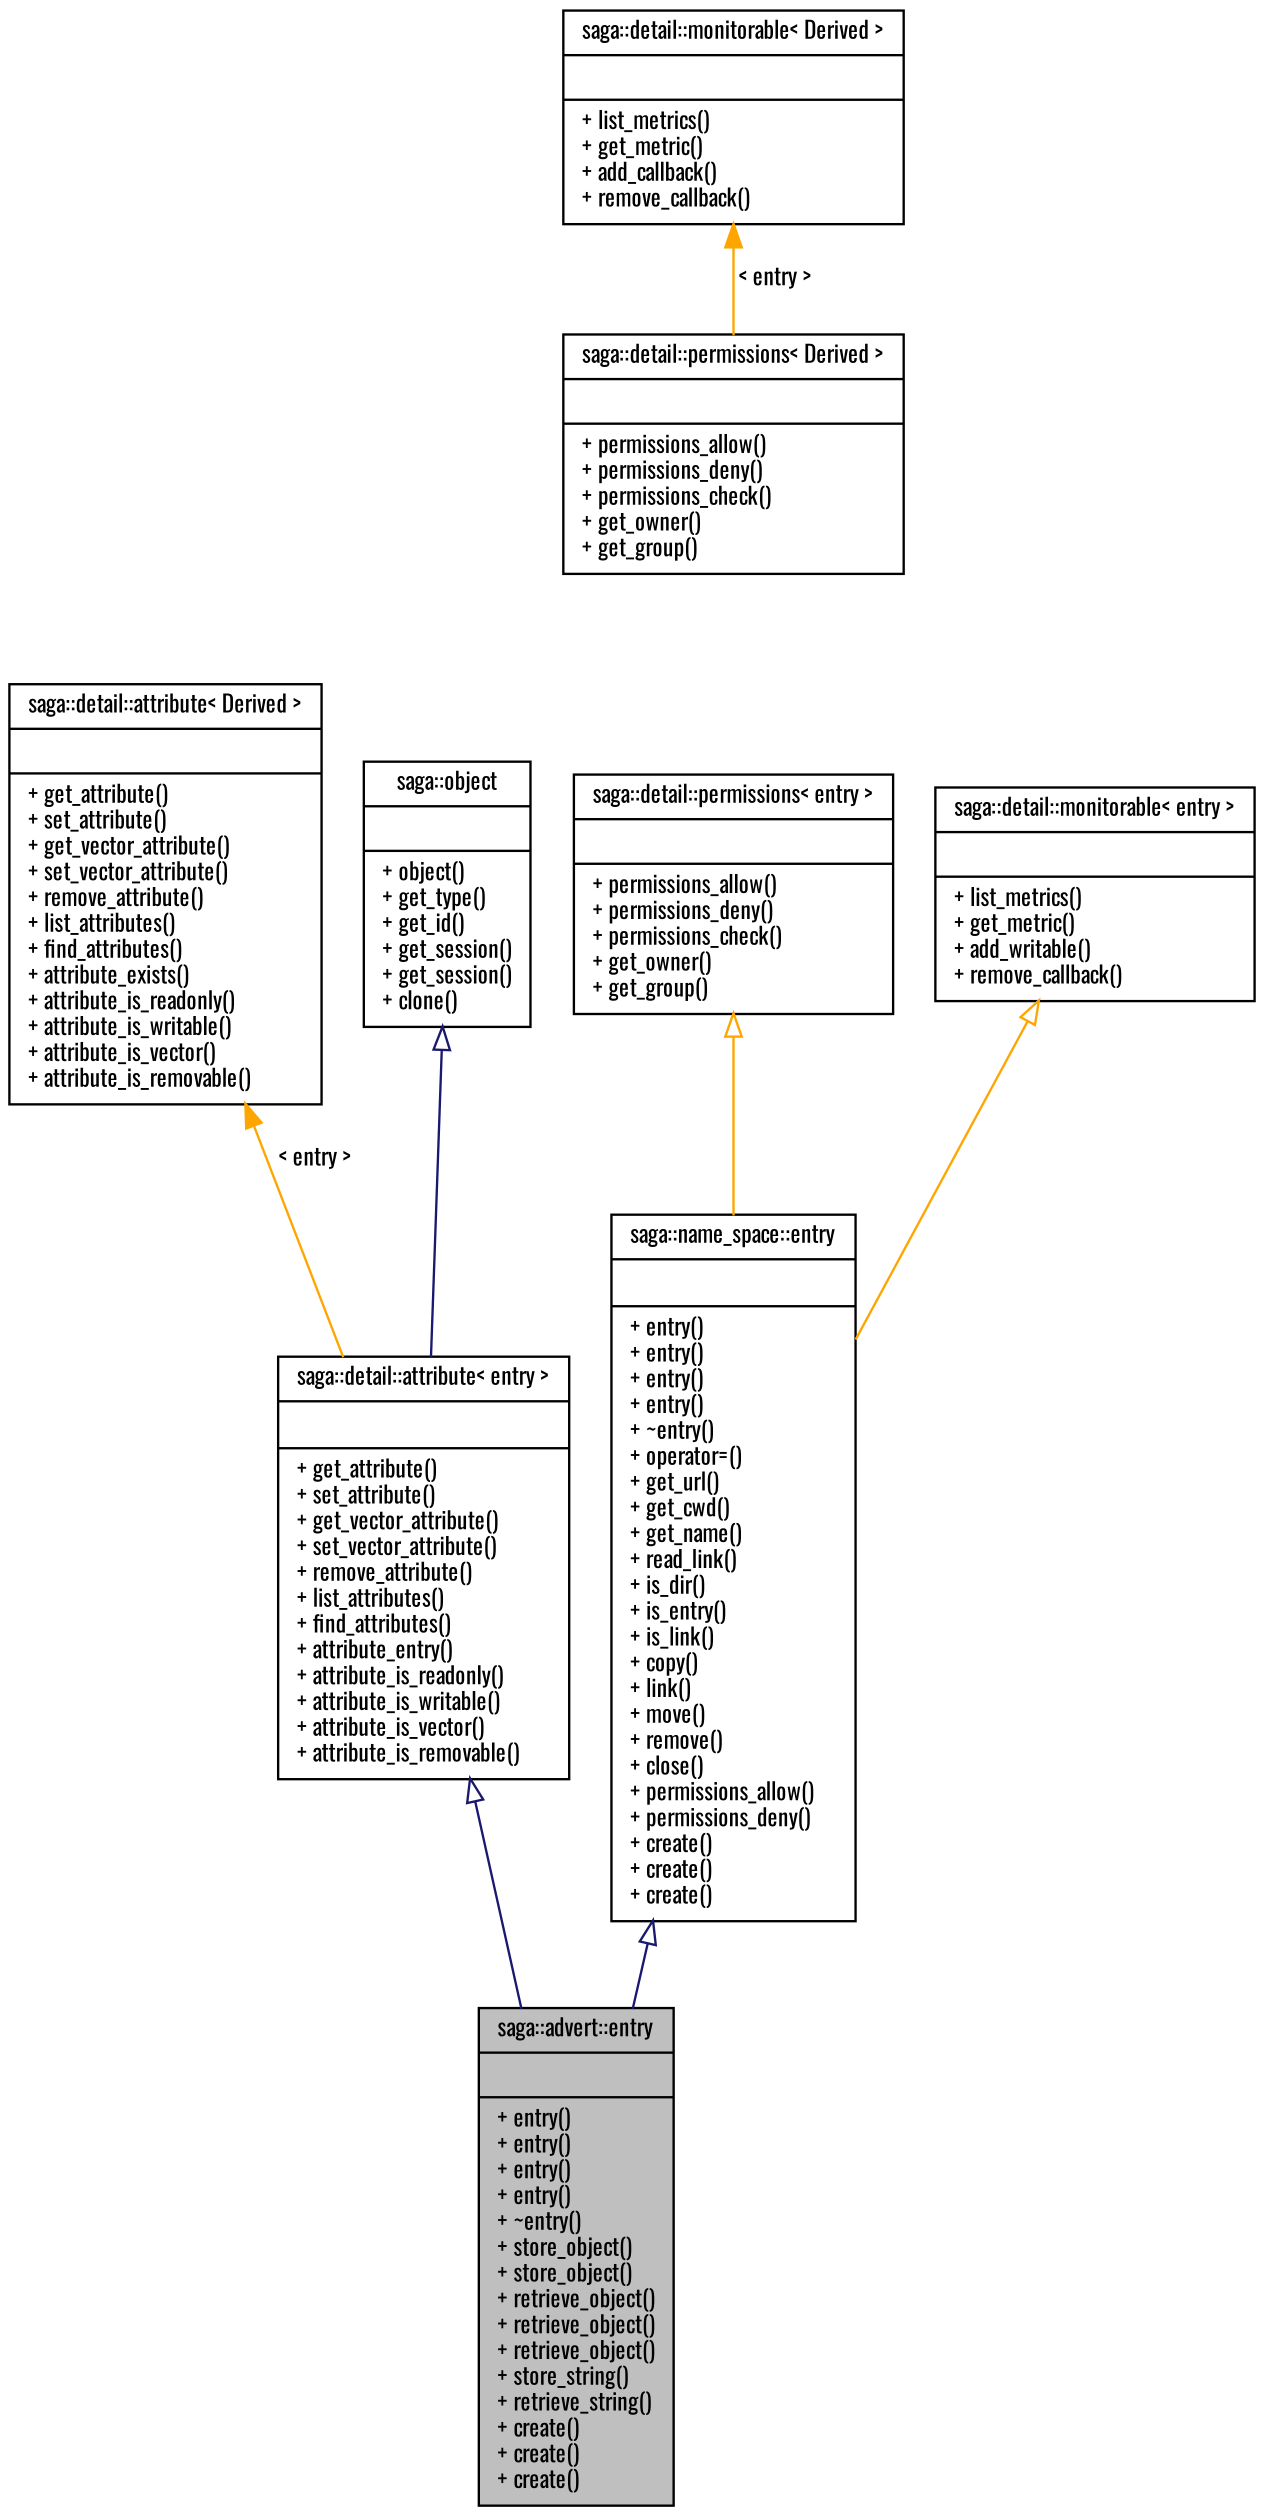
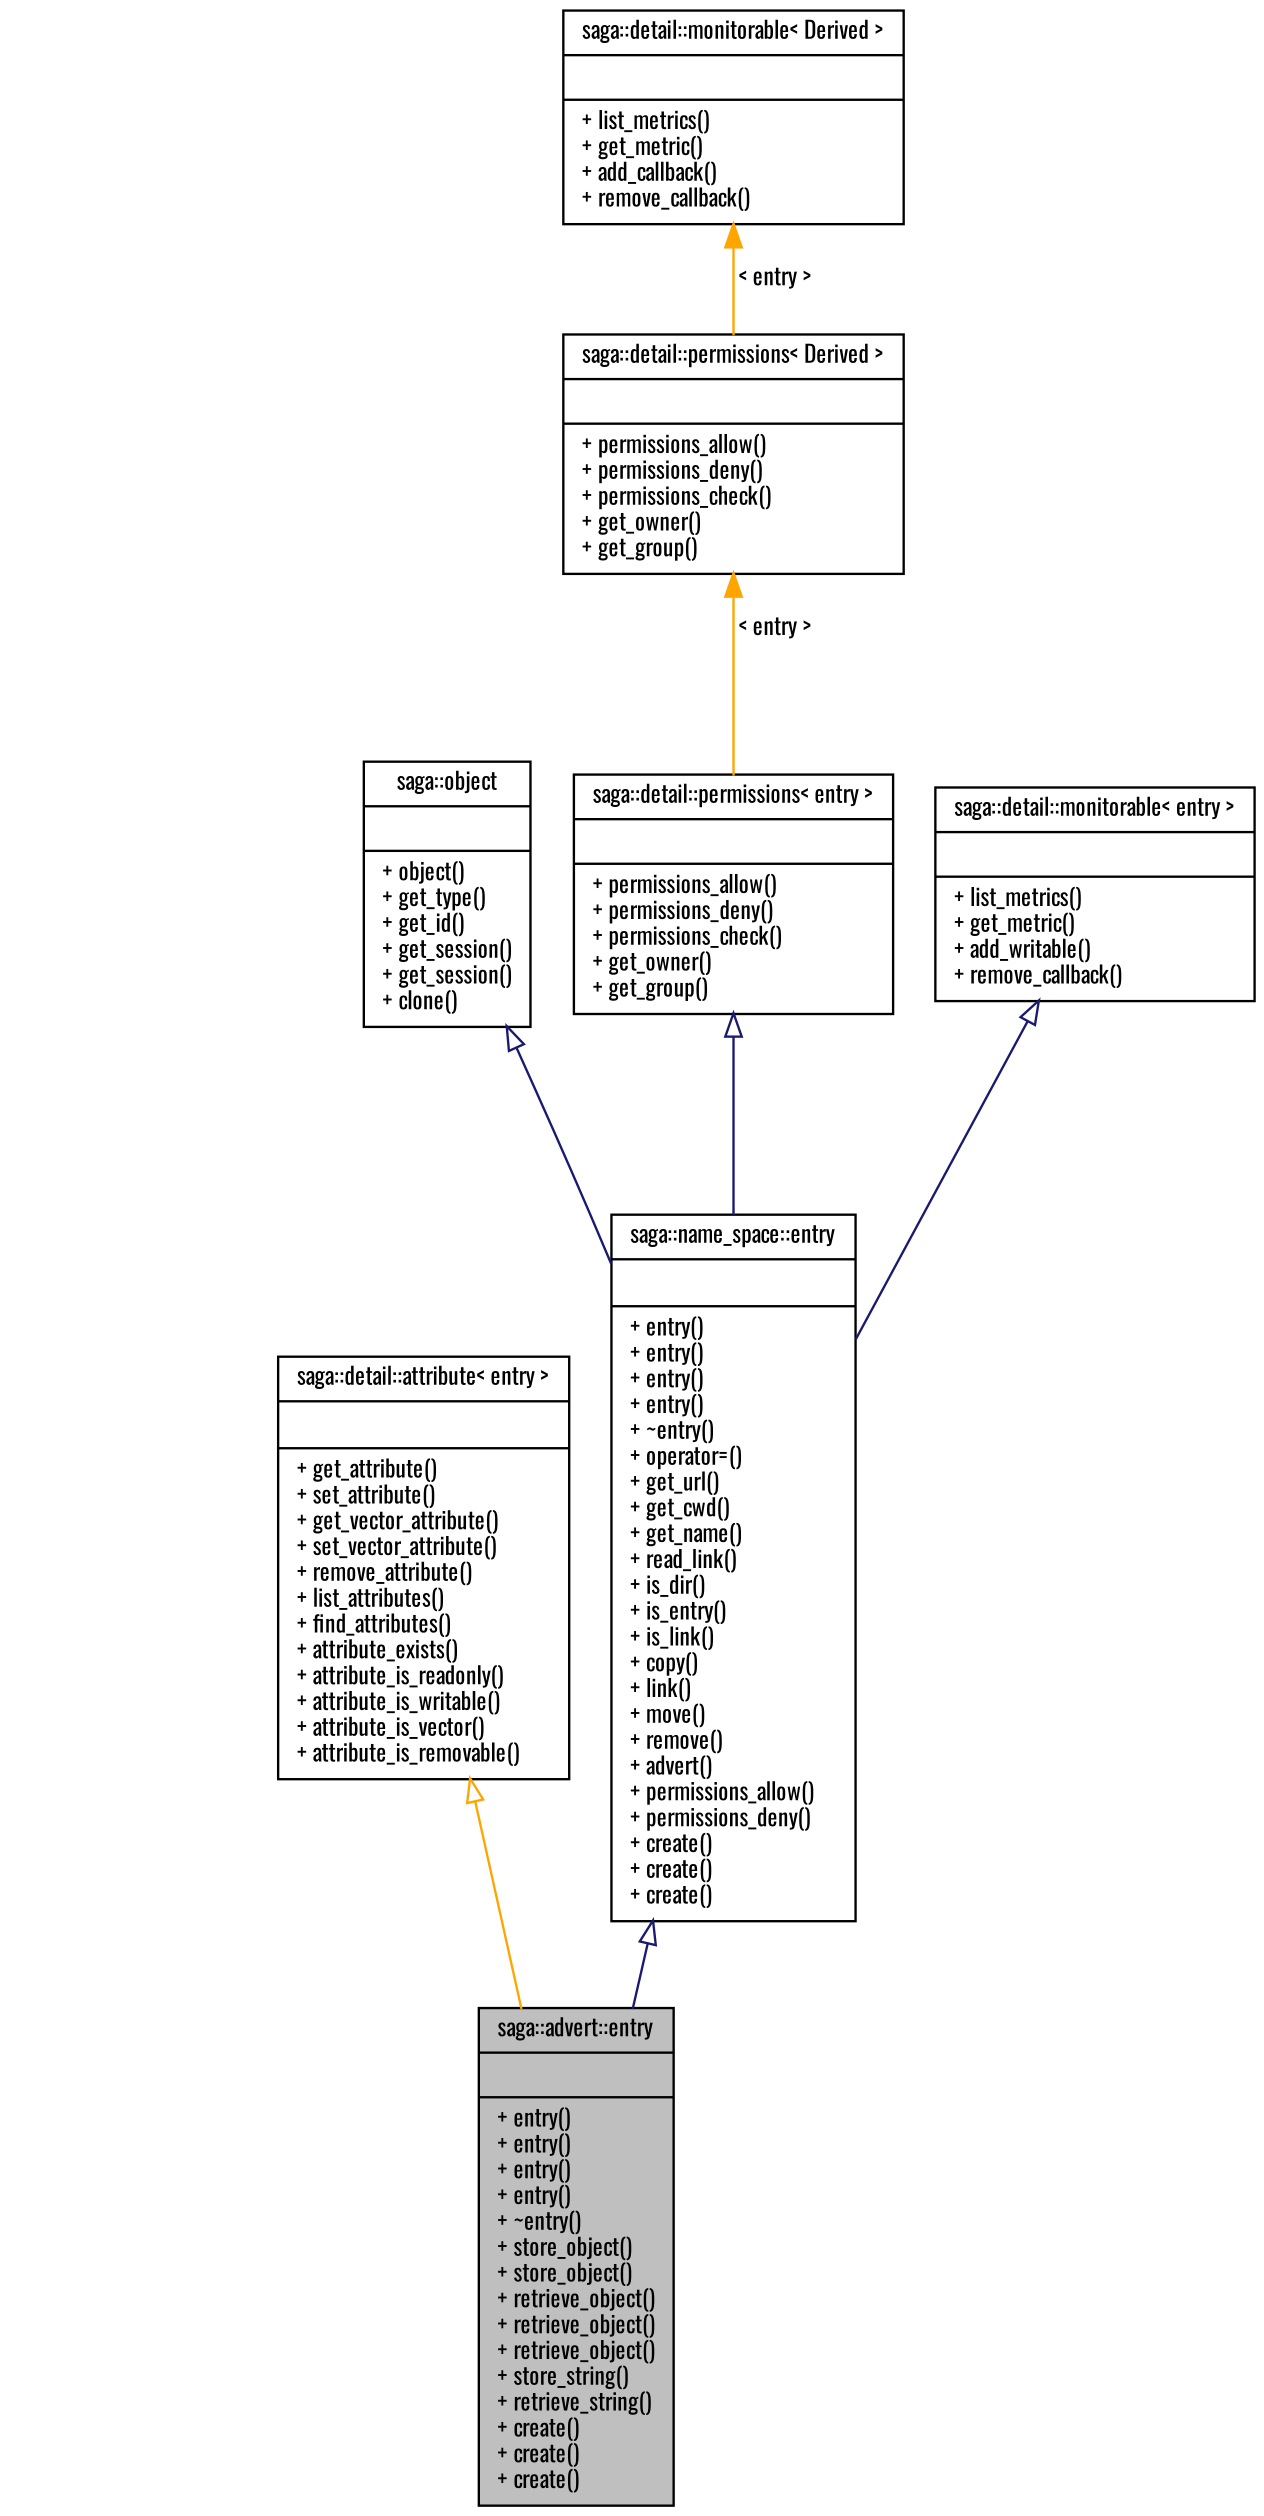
none -> (734, 687)
(165, 894) -> none
(734, 1126) -> (734, 1126)
(942, 1180) -> (942, 1180)
(436, 1204) -> (565, 1156)
(376, 1651) -> (378, 1651)
(667, 1767) -> (671, 1767)
(498, 1905) -> (498, 1905)
